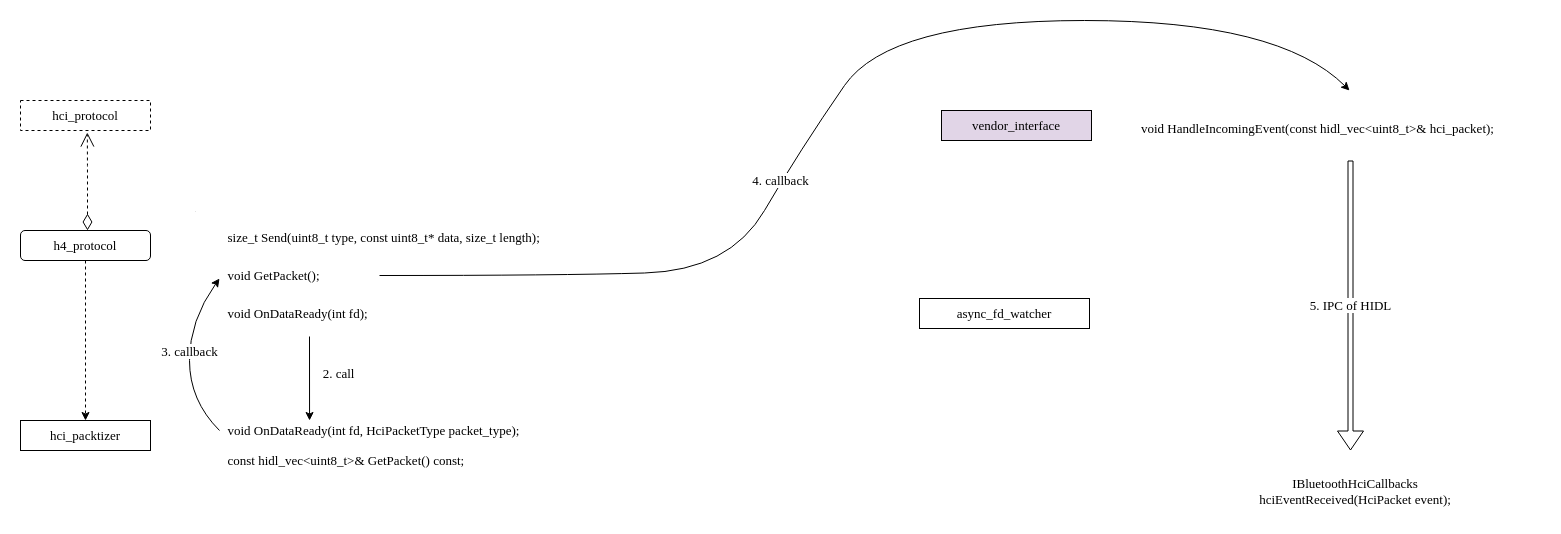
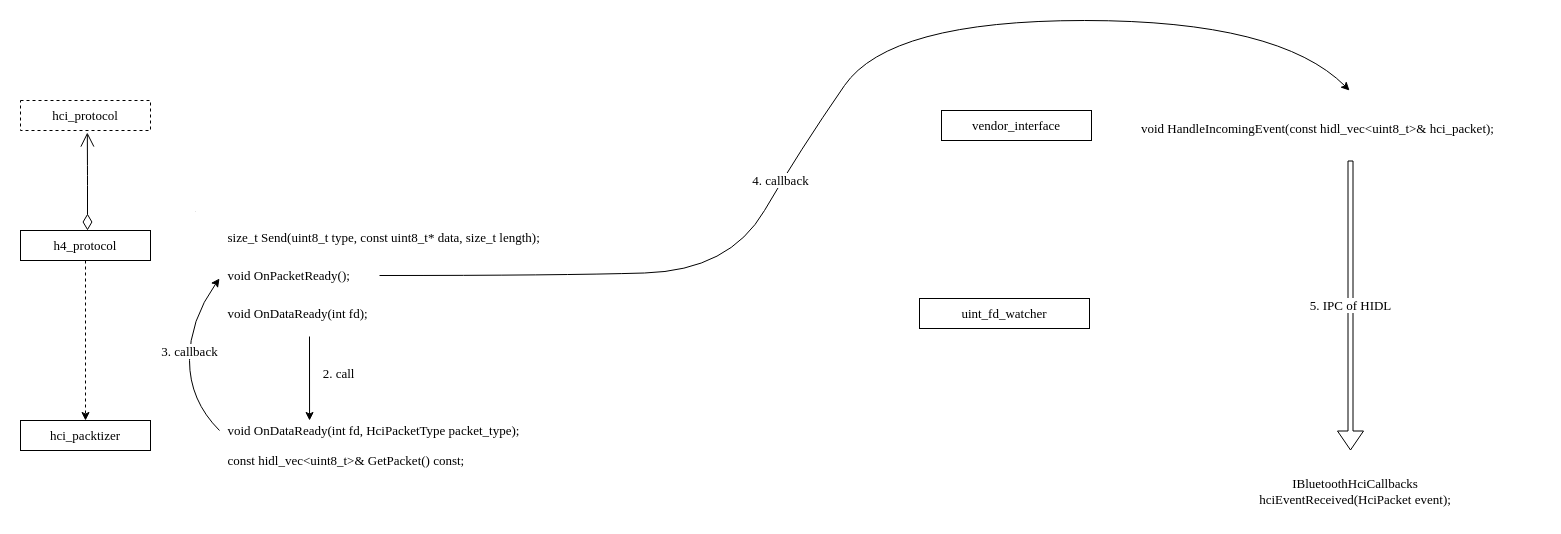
(1017, 126) -> (1017, 126)
(87, 175) -> (87, 175)
(86, 246) -> (86, 246)
(278, 276) -> (293, 276)
(1005, 314) -> (1005, 314)
